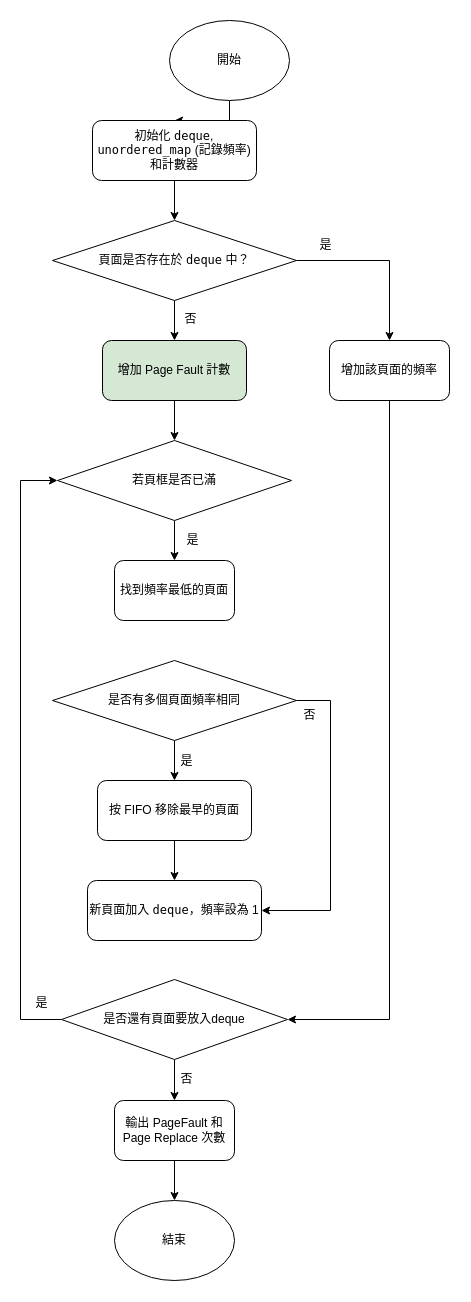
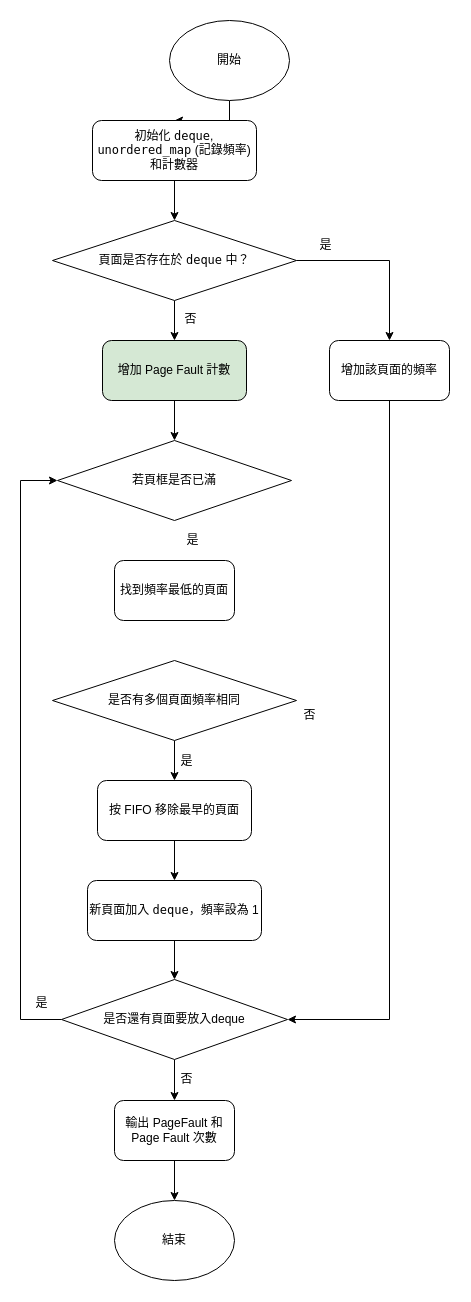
(175, 537) -> none
(331, 820) -> none
none -> (175, 958)
(175, 1131) -> (175, 1131)
